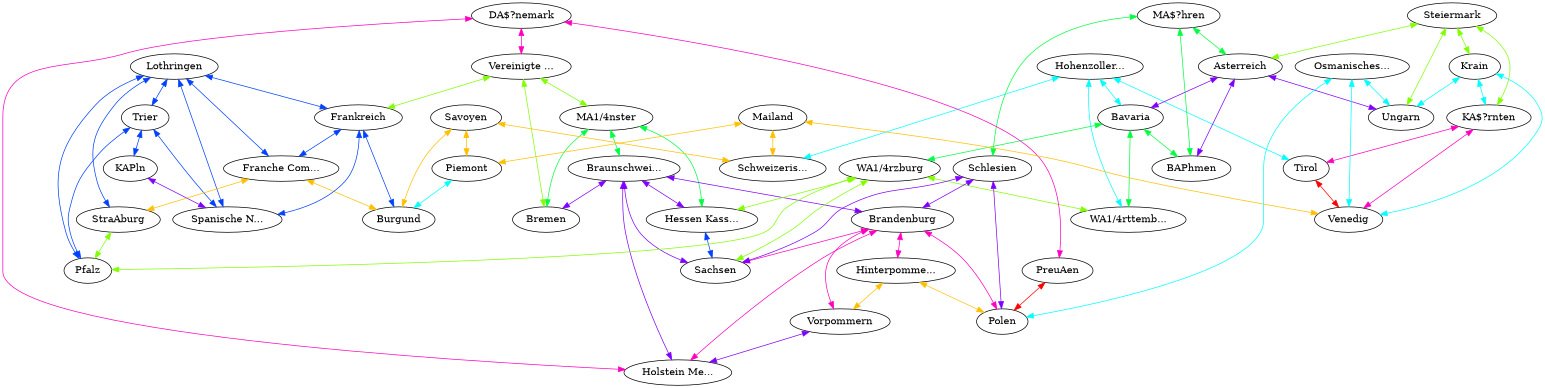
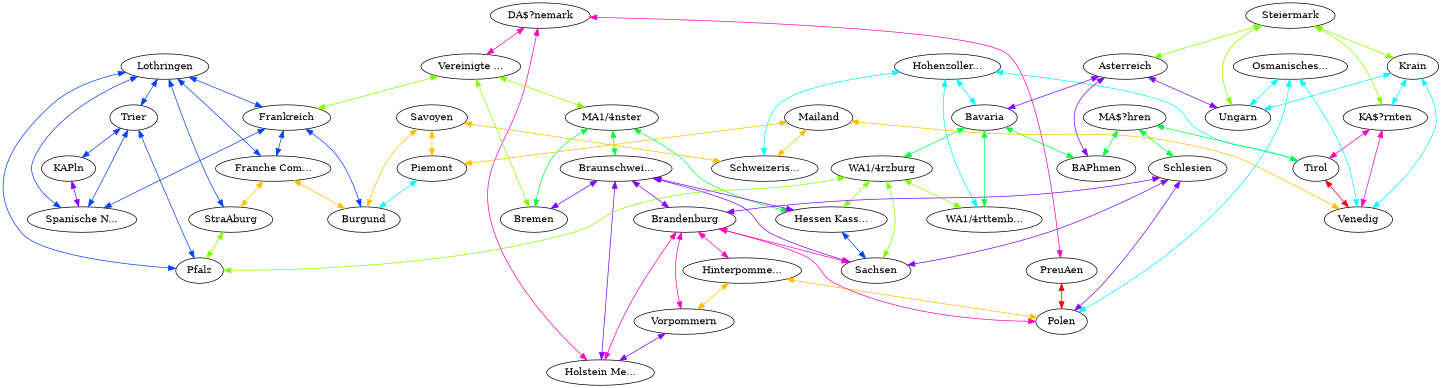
(1210, 41) -> (1199, 136)
